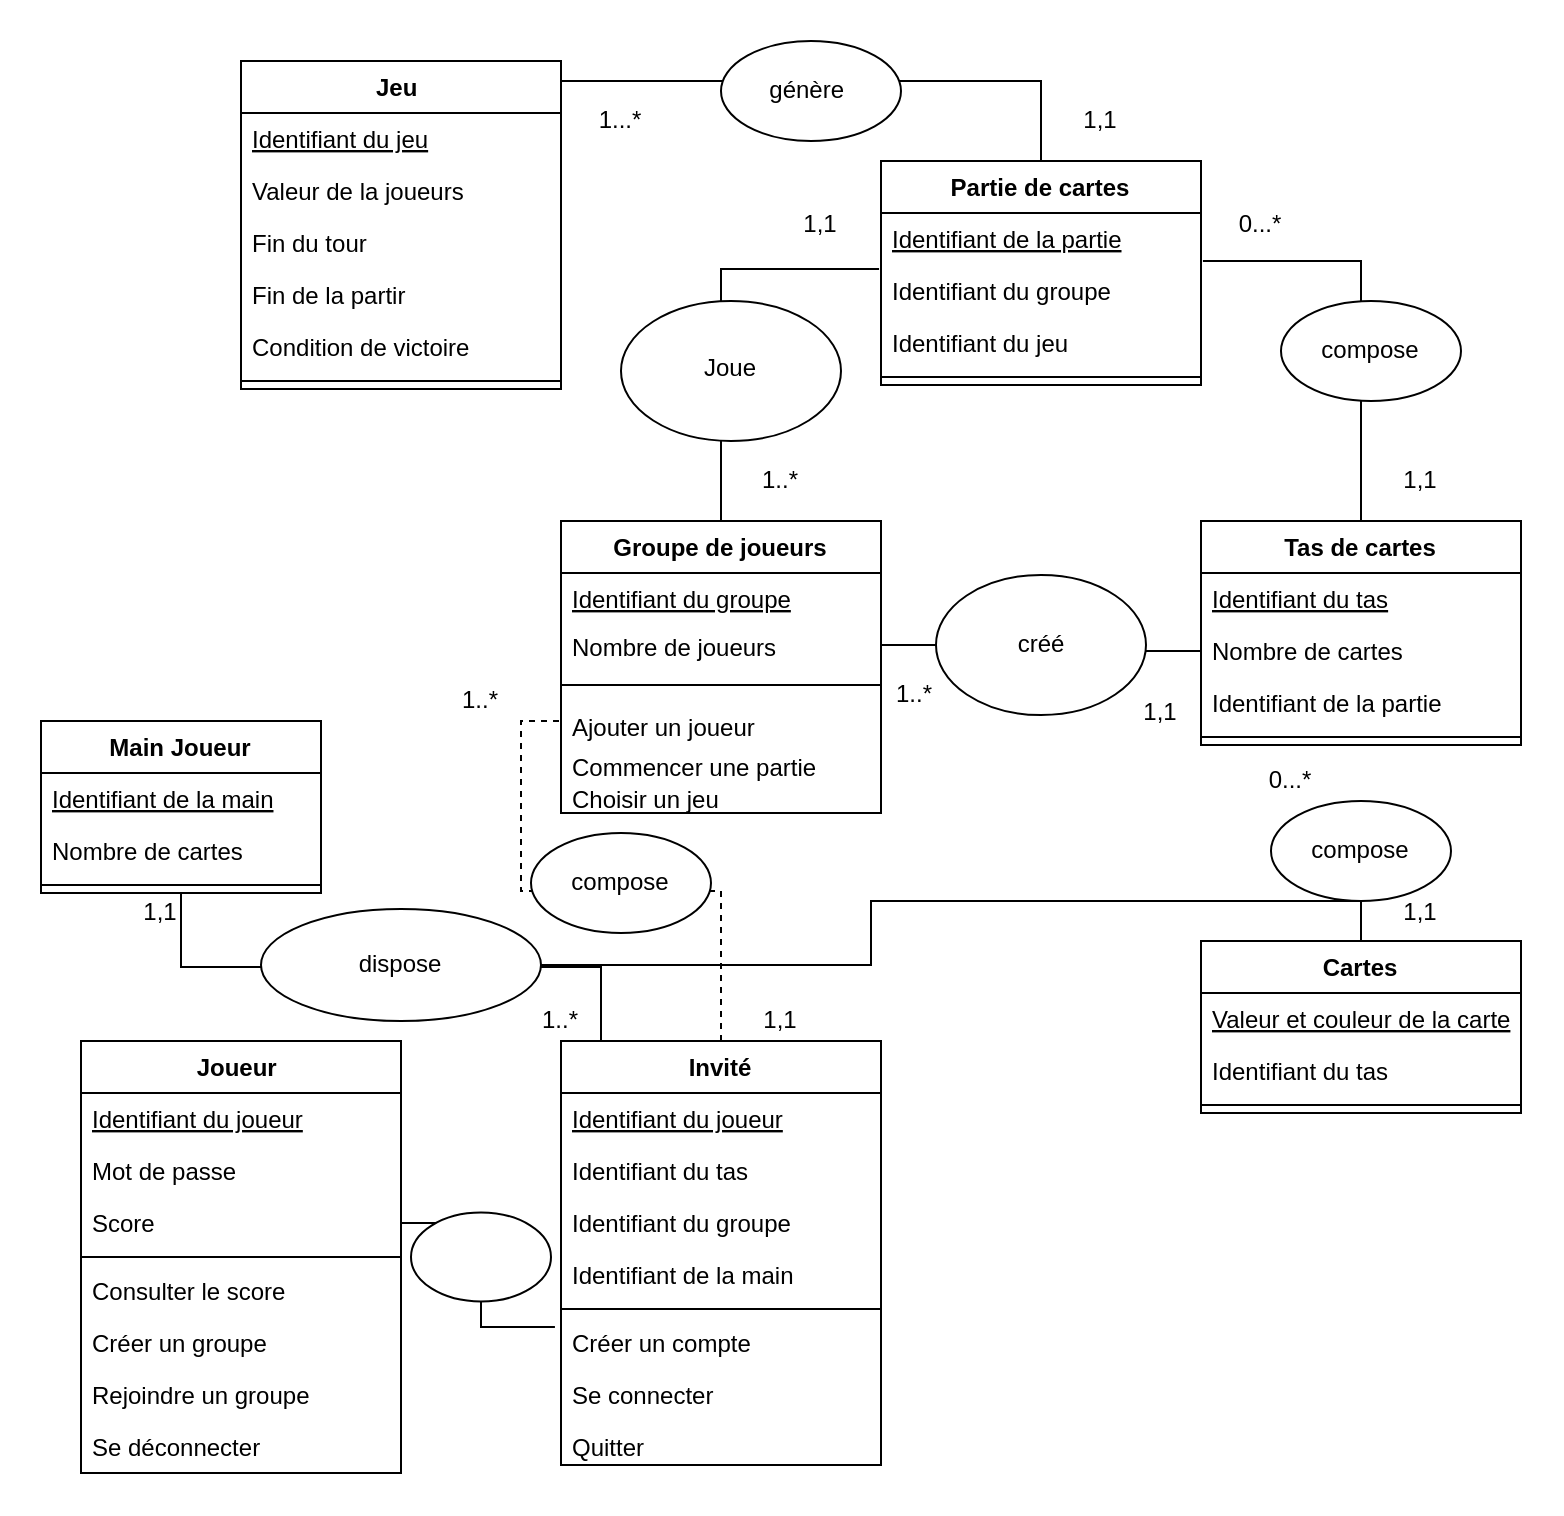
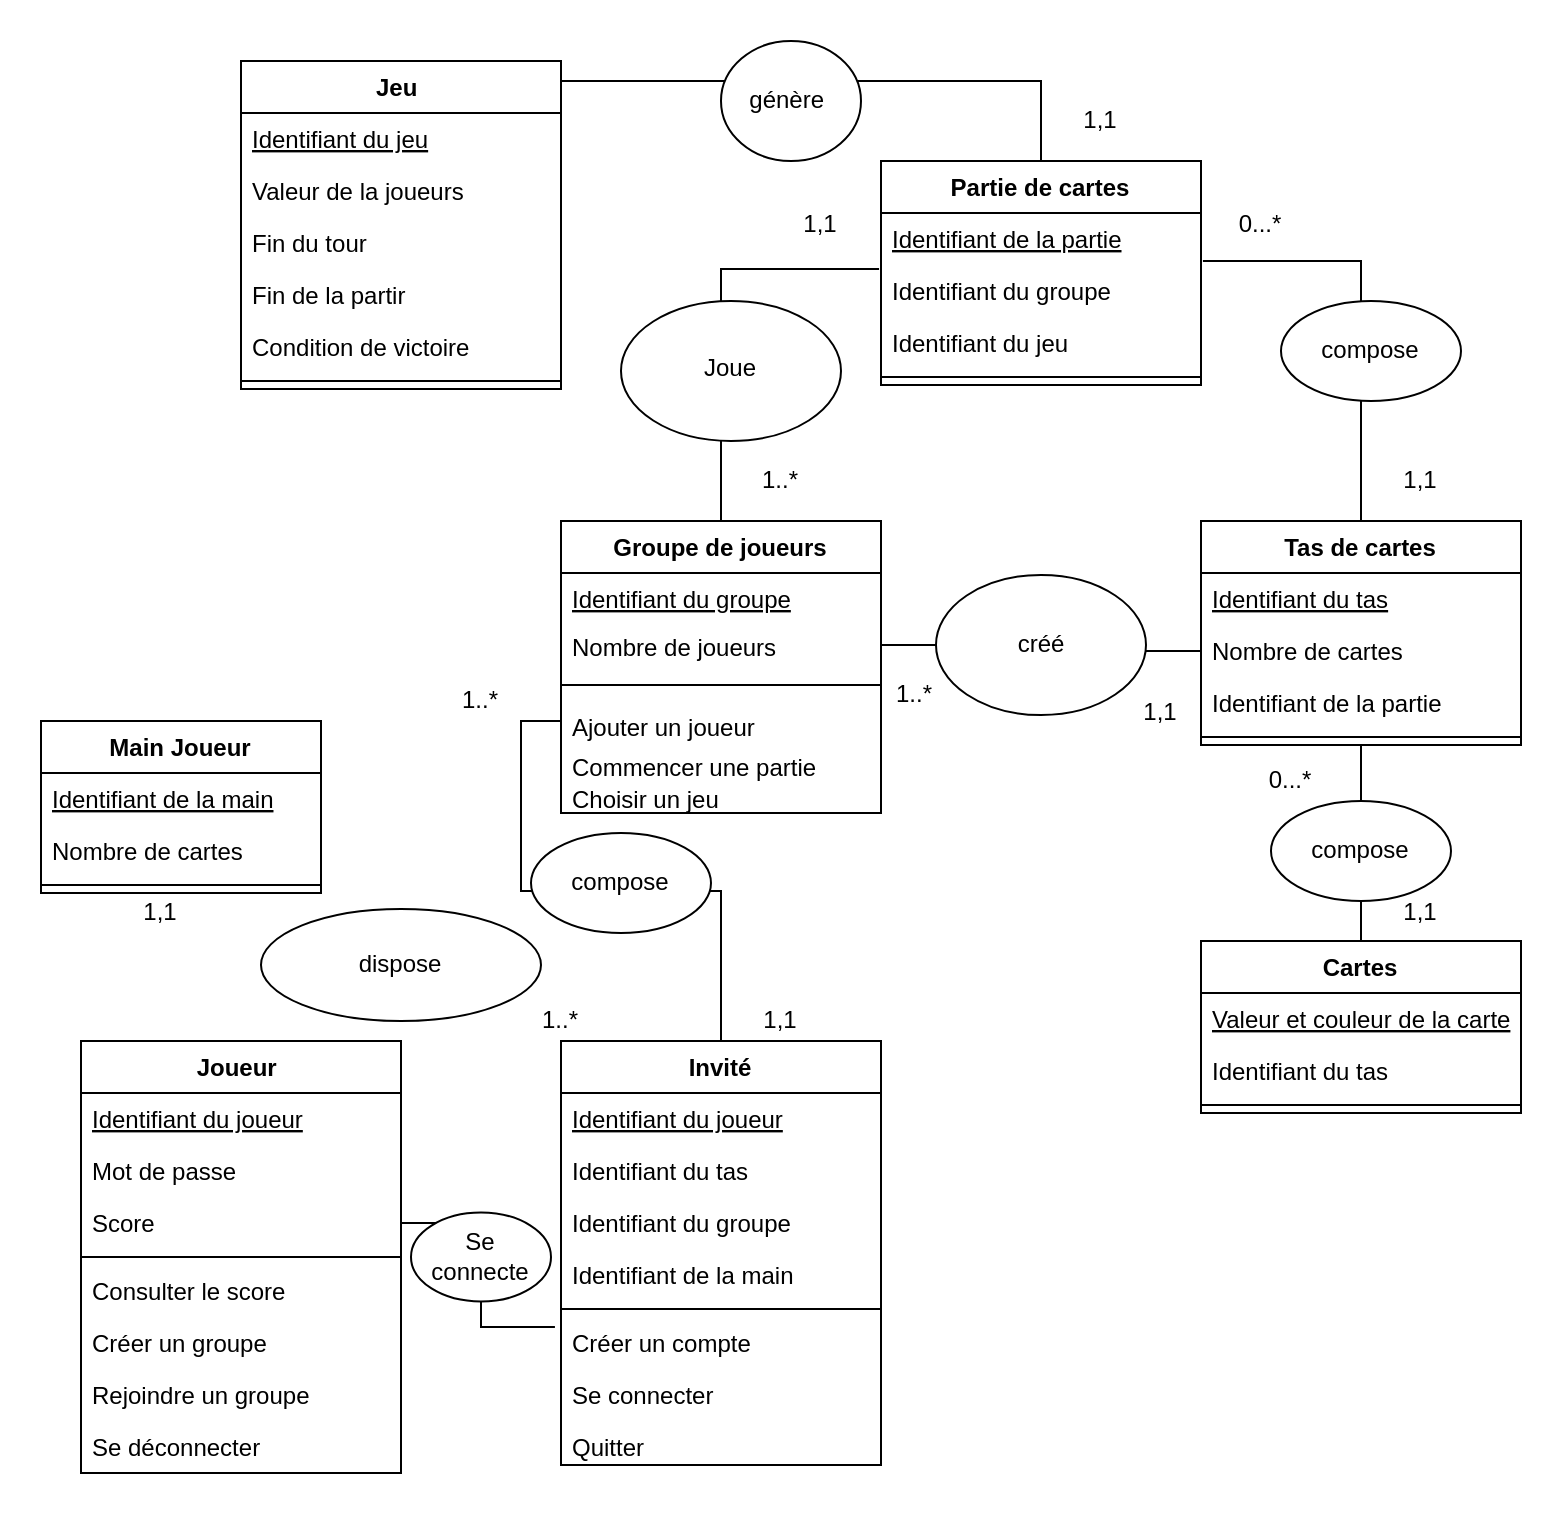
(811, 91) -> (791, 101)
(621, 121) -> none
(521, 792) -> (521, 792)
(944, 901) -> (1361, 775)
(186, 967) -> none
none -> (481, 1257)
